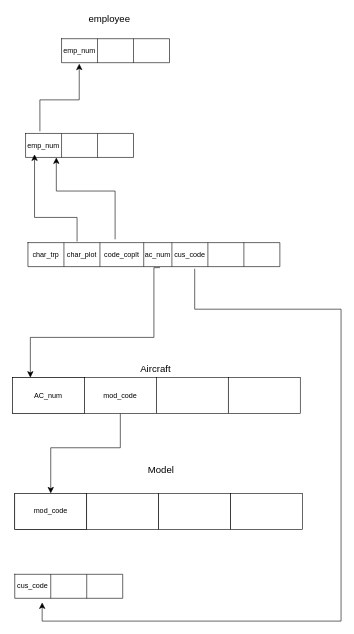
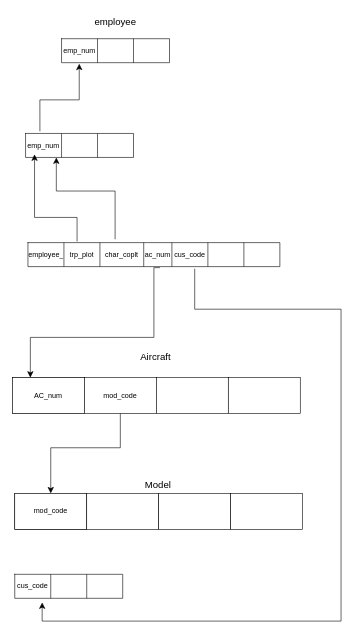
(110, 18) -> (116, 21)
(46, 255) -> (46, 255)
(82, 255) -> (82, 255)
(122, 255) -> (122, 255)
(156, 369) -> (156, 357)
(161, 470) -> (158, 485)
